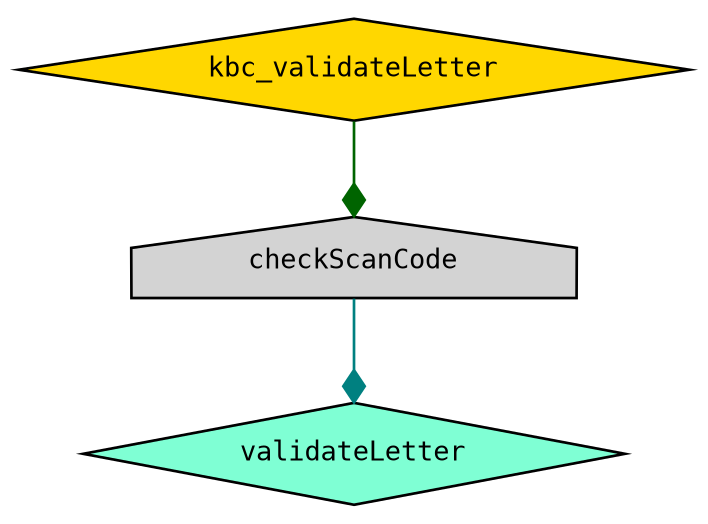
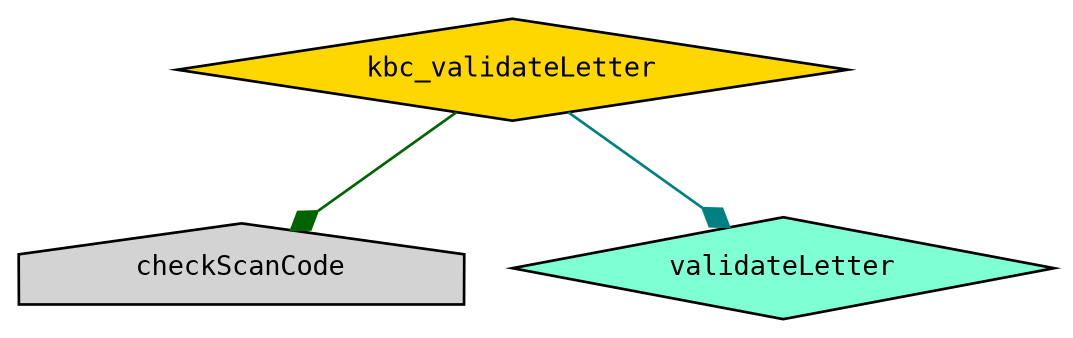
(354, 334) -> (635, 160)
